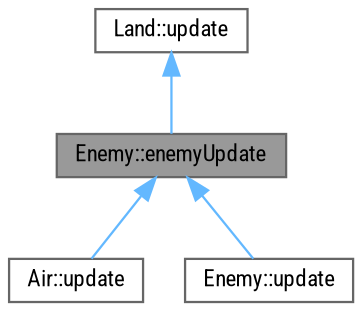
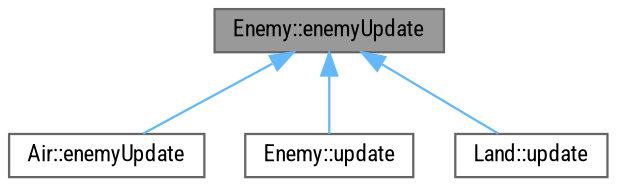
(171, 105) -> (440, 99)
(76, 280) -> (107, 156)
